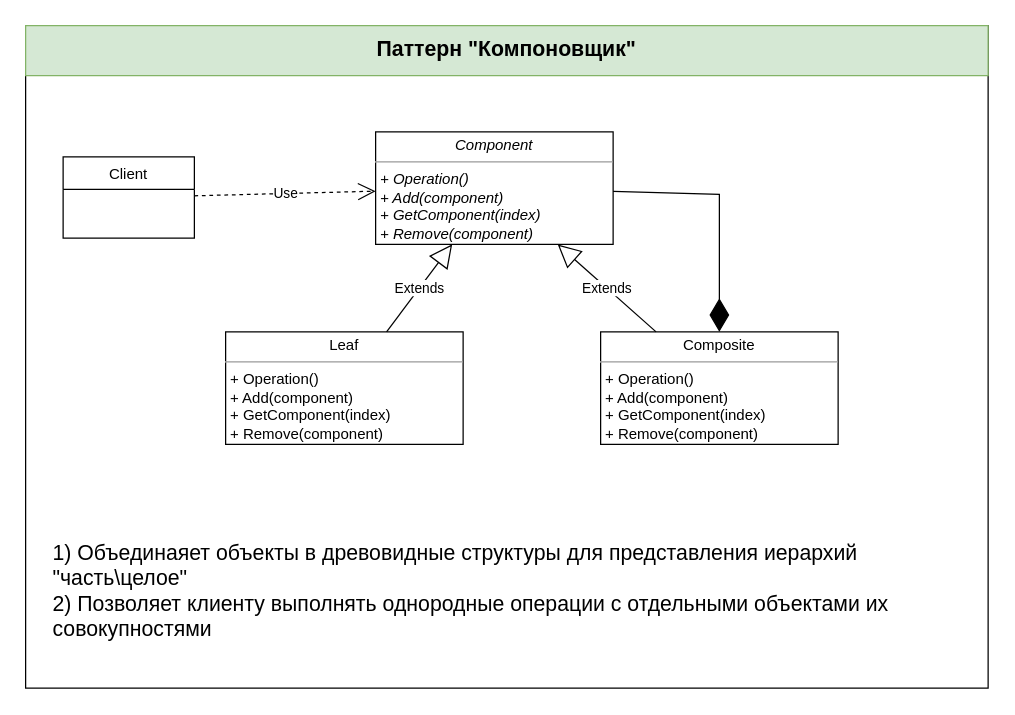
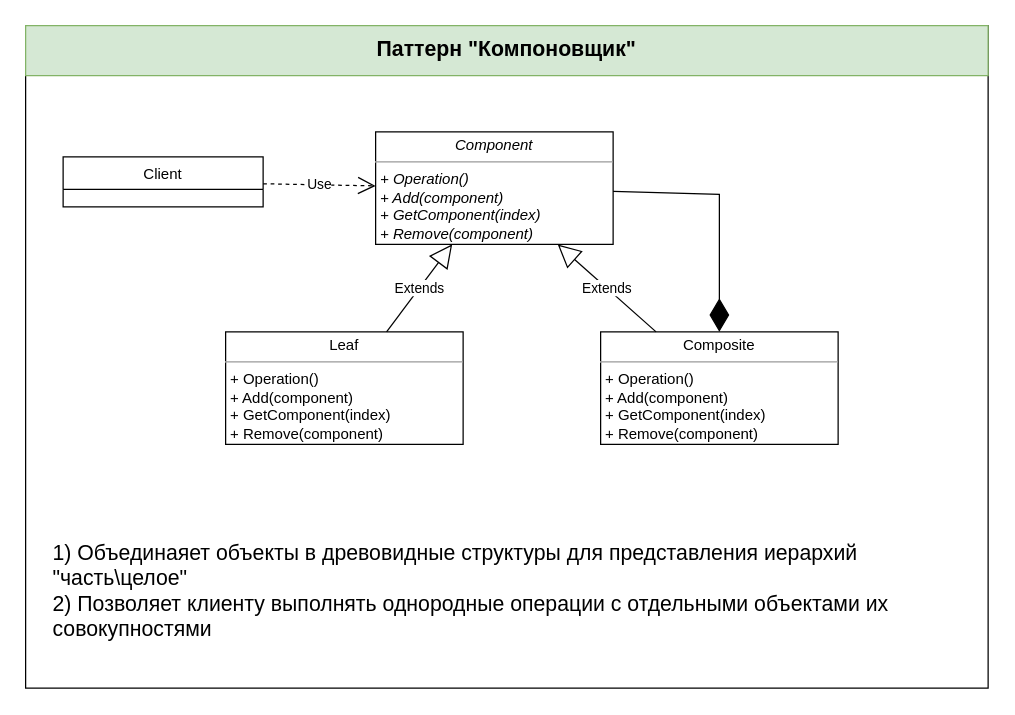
(129, 198) -> (163, 182)
